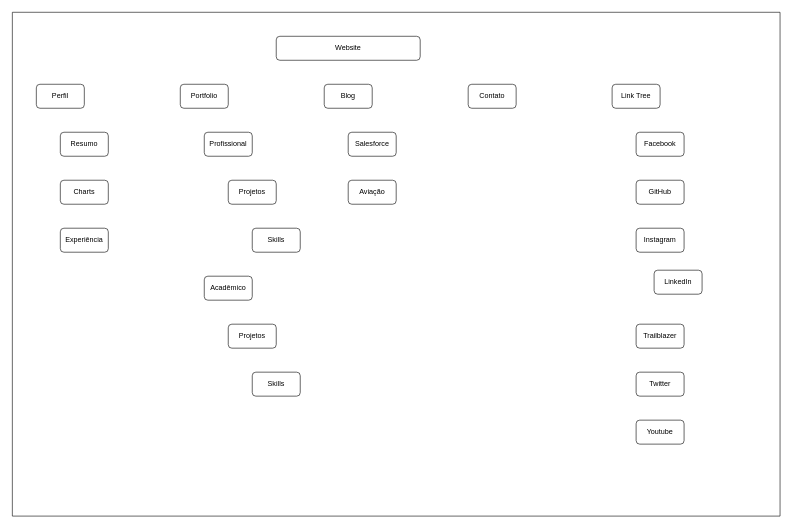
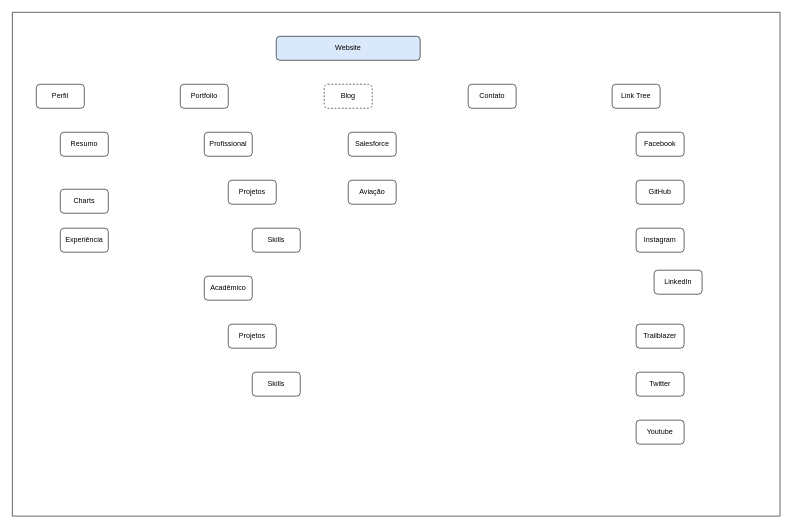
(348, 48) -> (348, 48)
(348, 96) -> (348, 96)
(84, 192) -> (84, 201)
